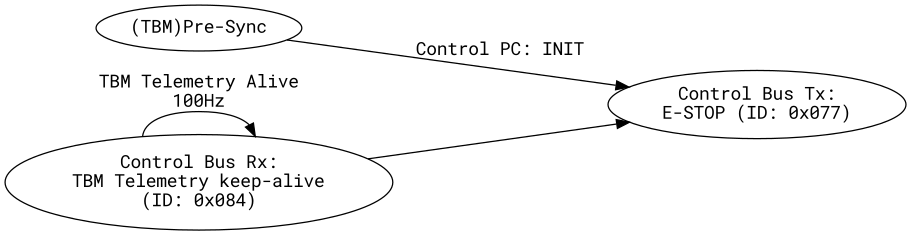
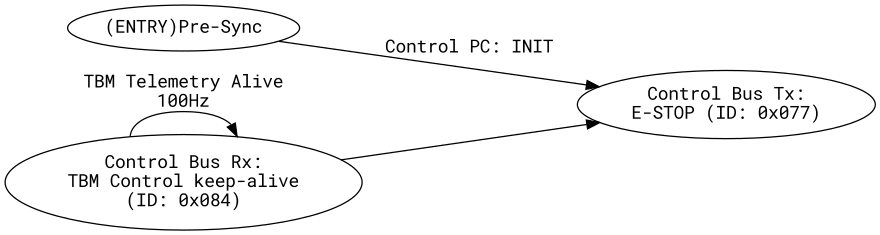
(199, 28) -> (184, 28)
(199, 182) -> (184, 182)
